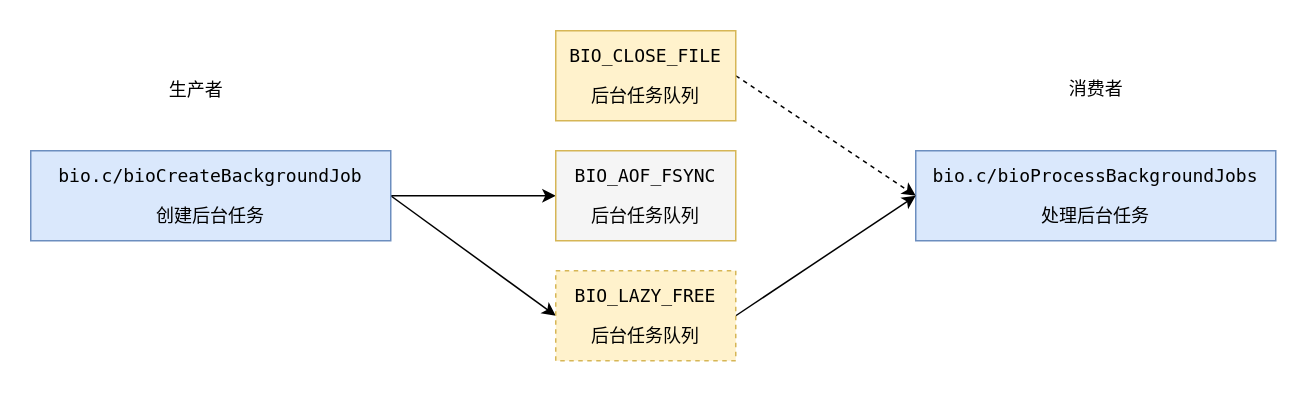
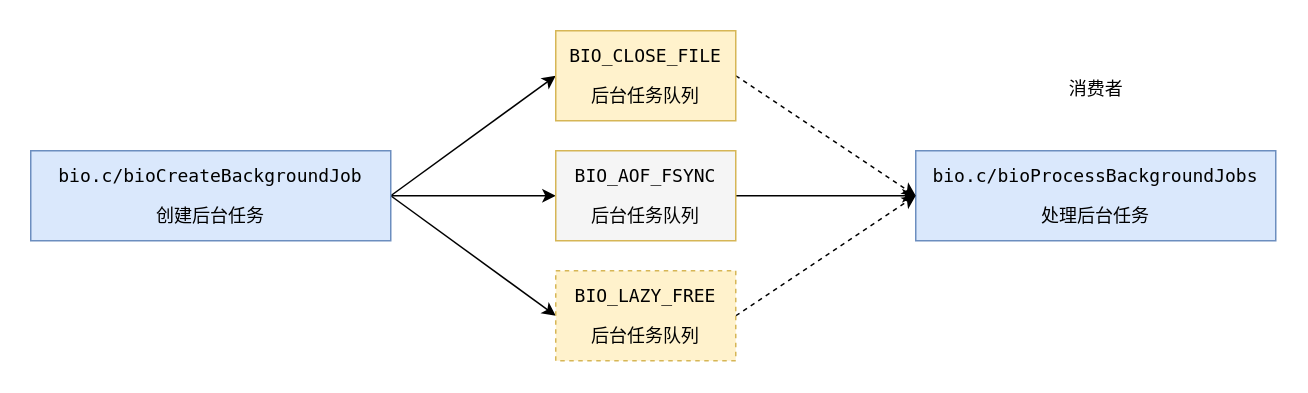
(196, 91) -> none
none -> (471, 137)
none -> (821, 196)
(823, 258) -> (823, 258)
